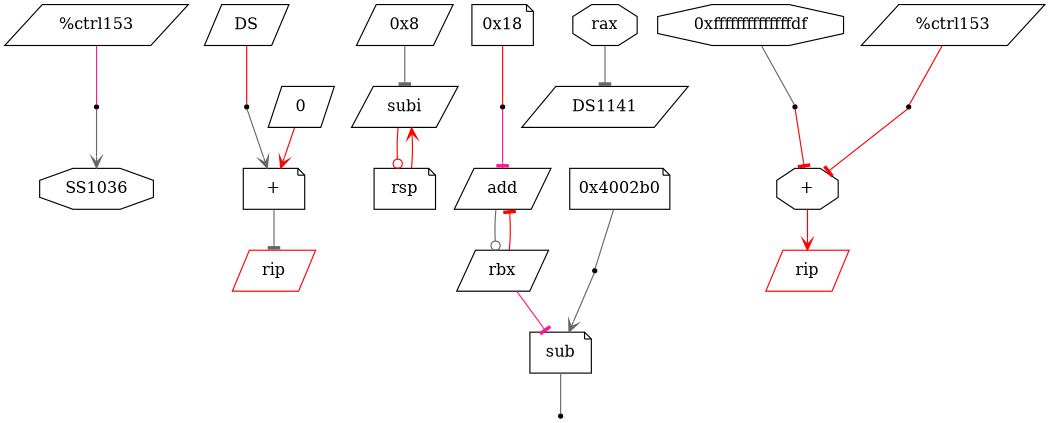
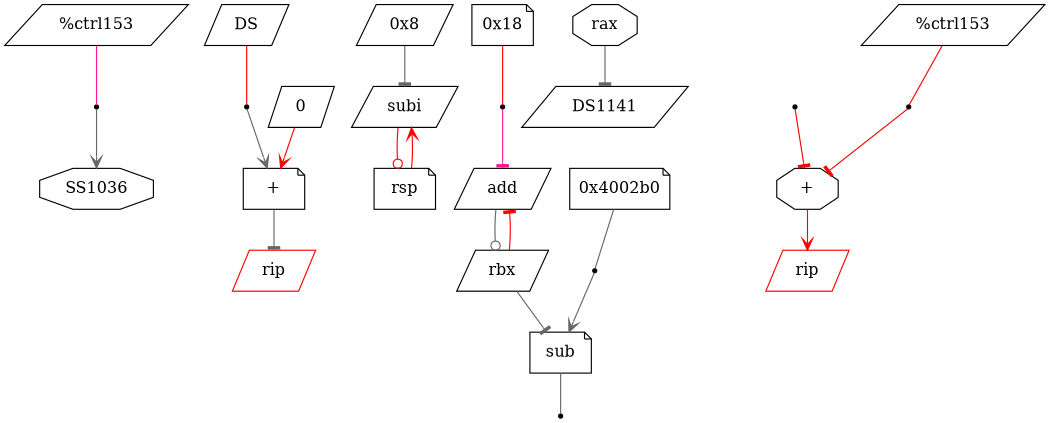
(751, 25) -> none
(530, 309) -> (530, 309)
